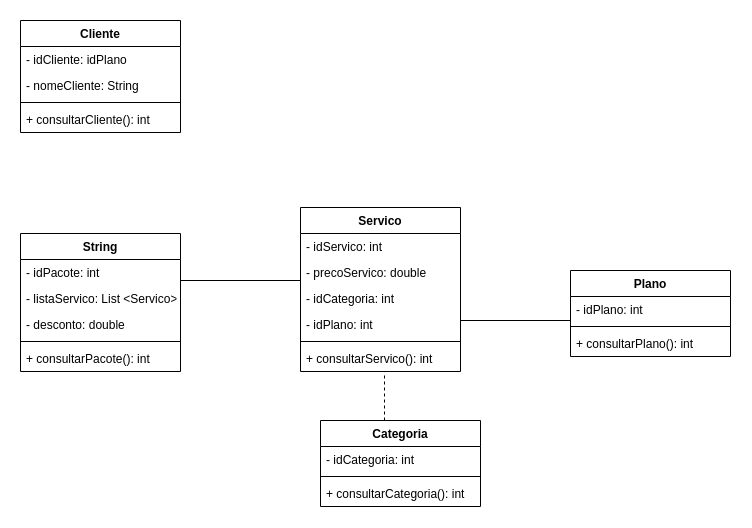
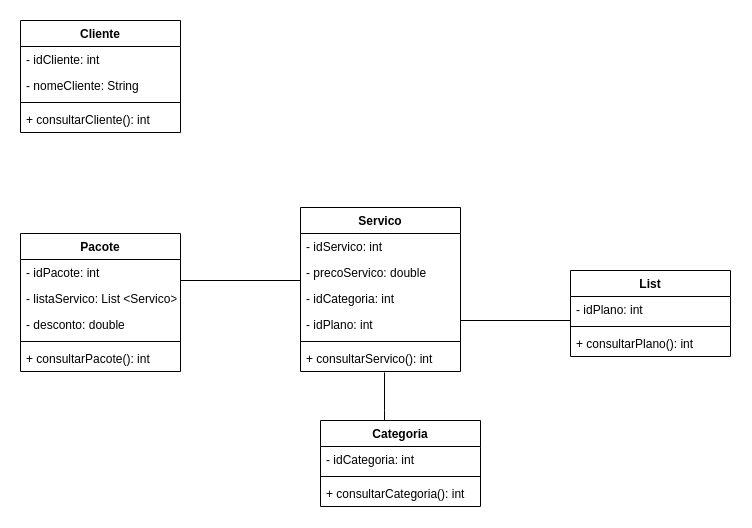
(81, 60) -> (69, 60)
(100, 247) -> (100, 247)
(650, 284) -> (650, 284)
(385, 396) -> (385, 396)
